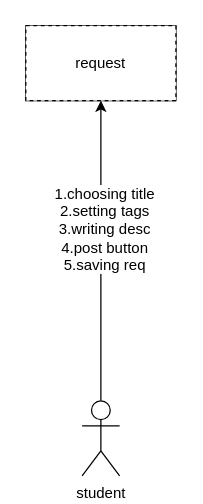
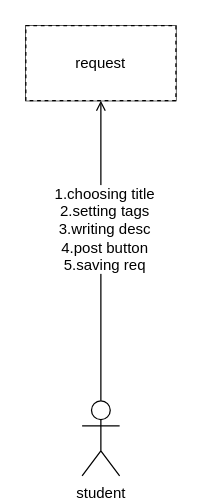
(101, 111) -> (101, 108)
